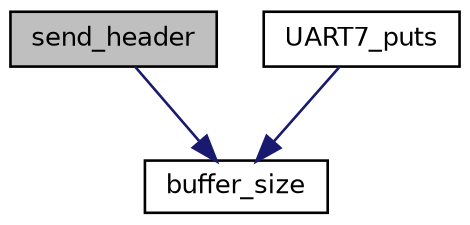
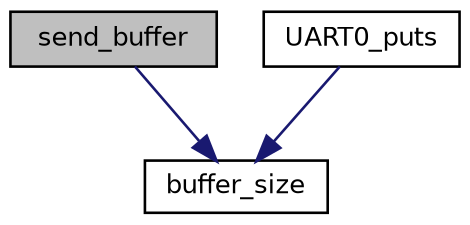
(114, 39) -> (114, 39)
(362, 39) -> (362, 39)
